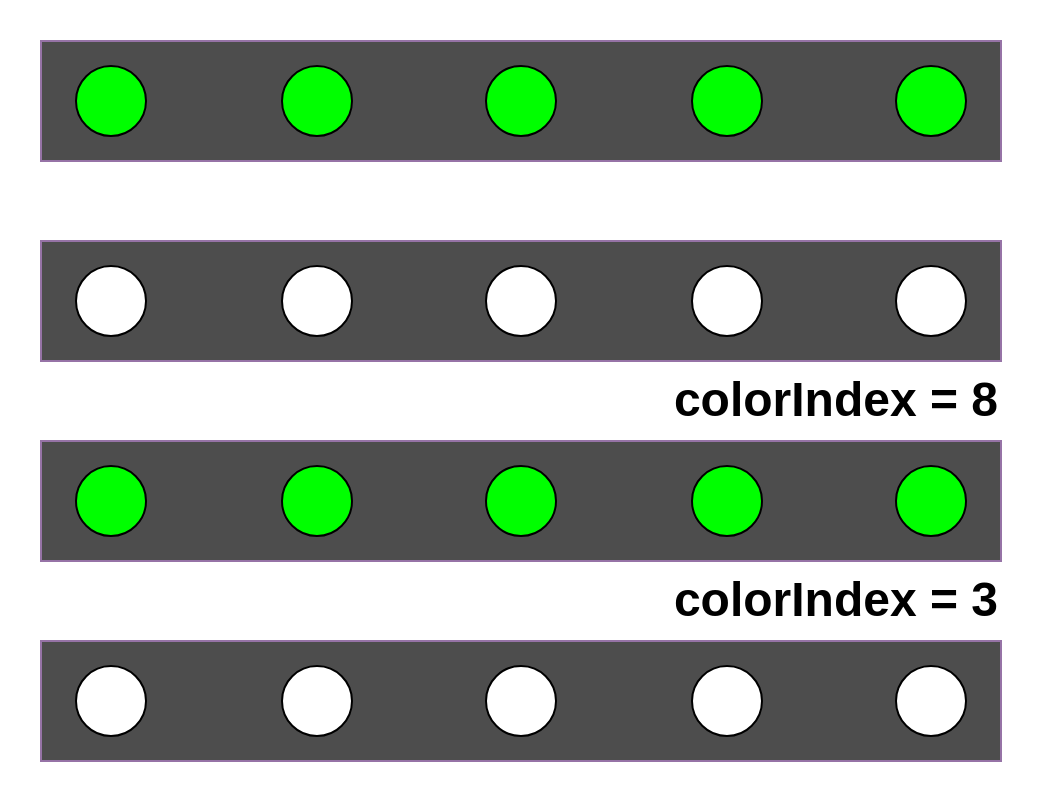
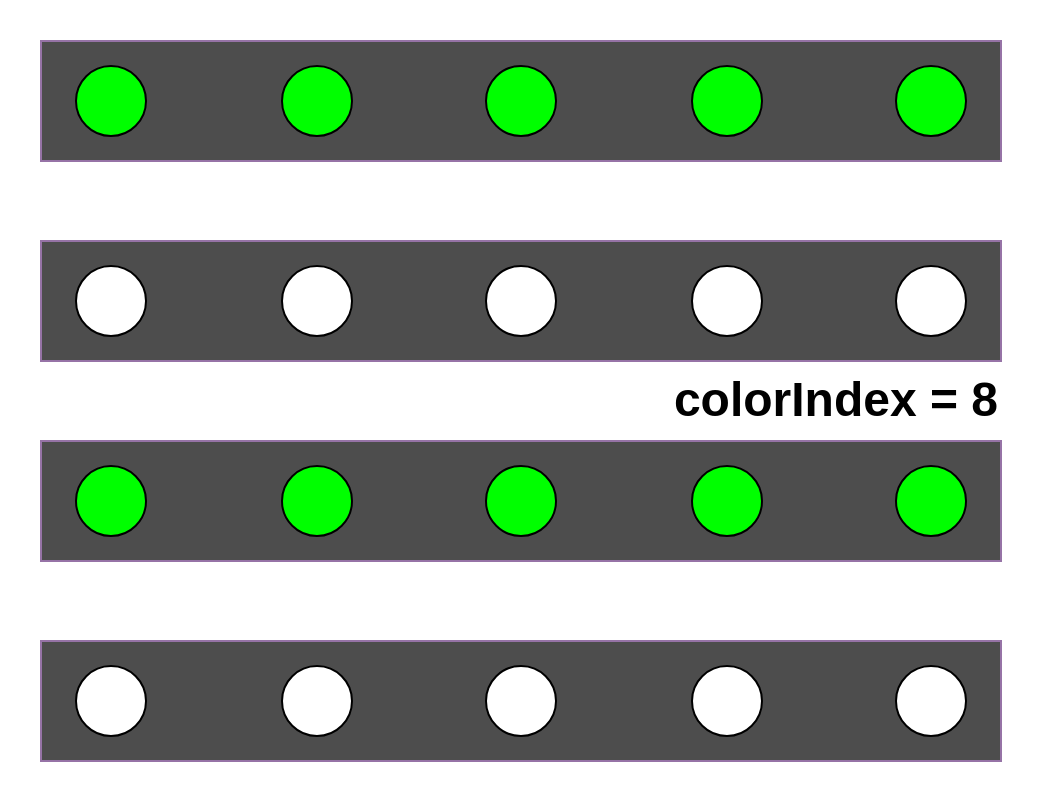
(801, 601) -> none
